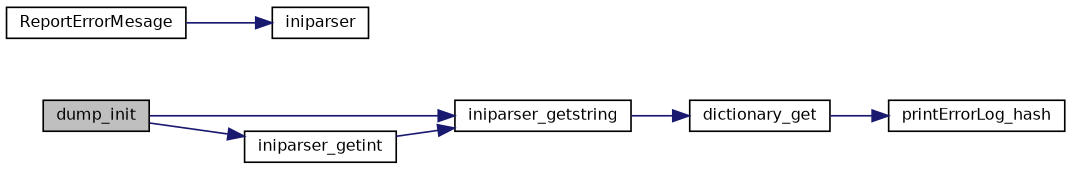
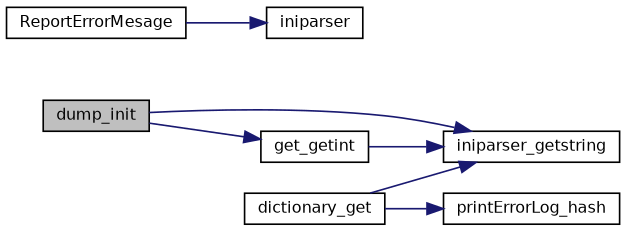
(652, 116) -> (415, 180)
(320, 147) -> (315, 147)
